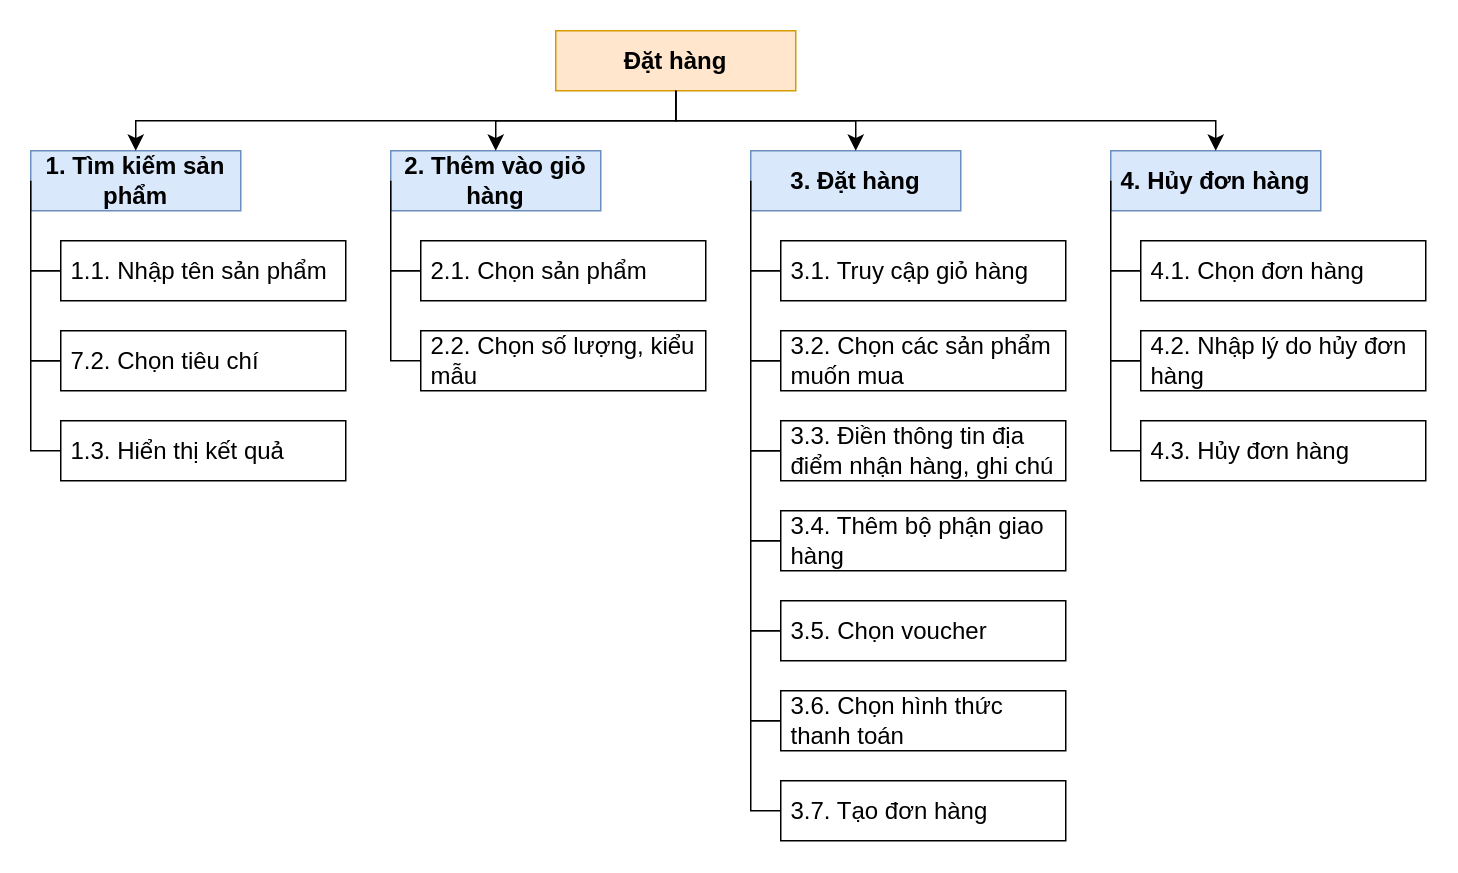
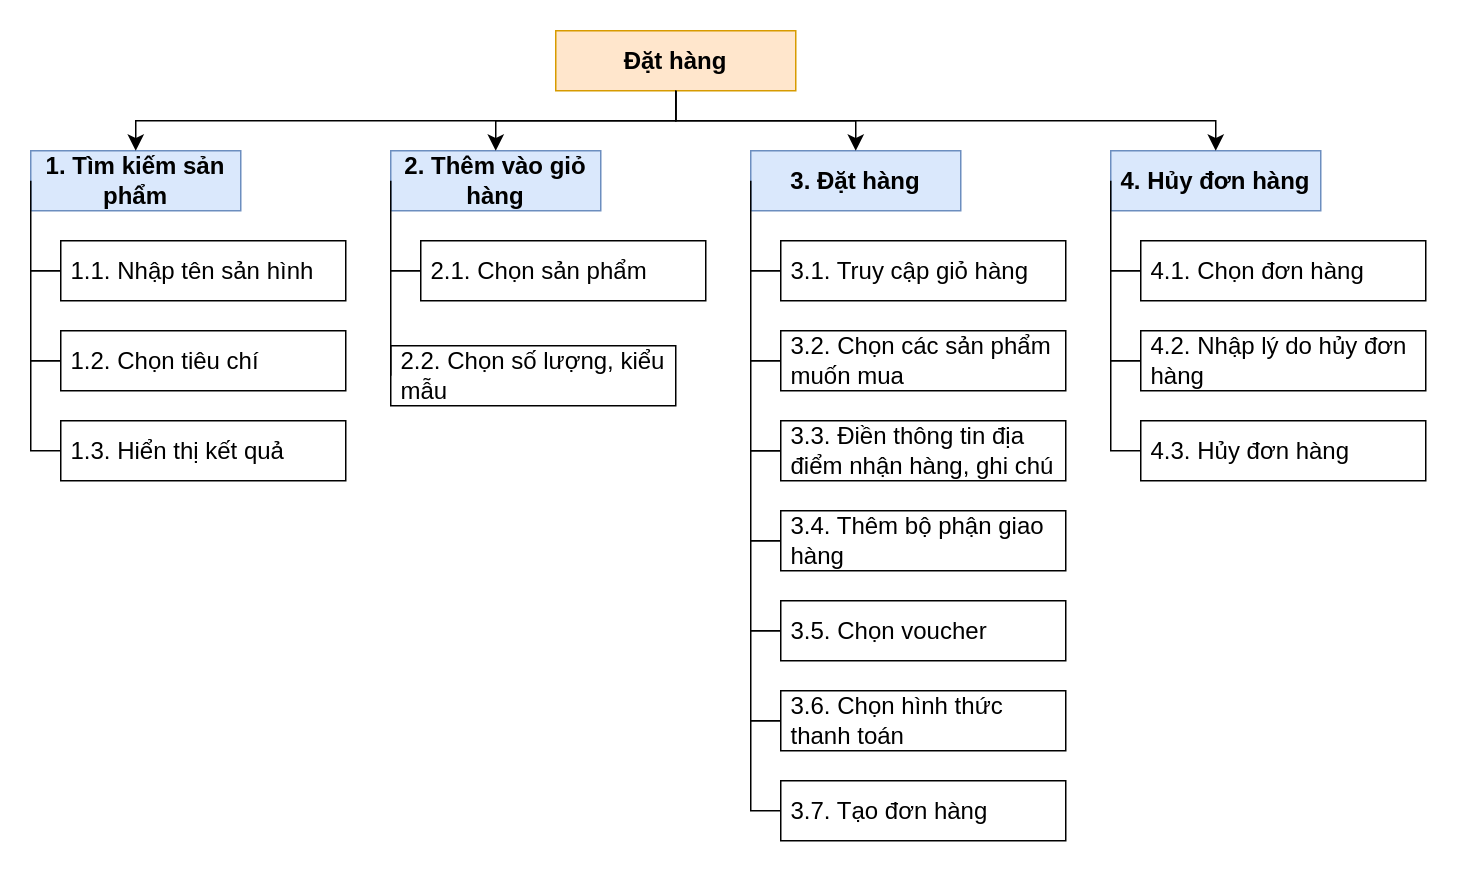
(200, 271) -> (200, 271)
(173, 361) -> (173, 361)
(563, 361) -> (533, 376)
